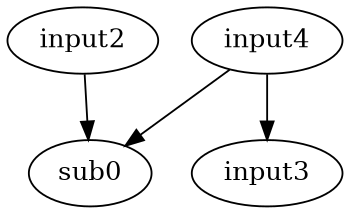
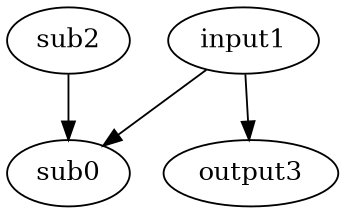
(83, 41) -> (68, 41)
(267, 41) -> (244, 41)
(267, 173) -> (251, 173)
